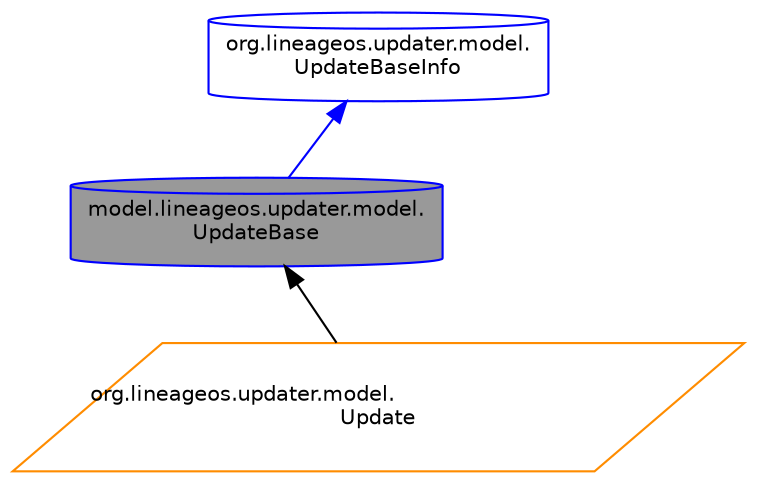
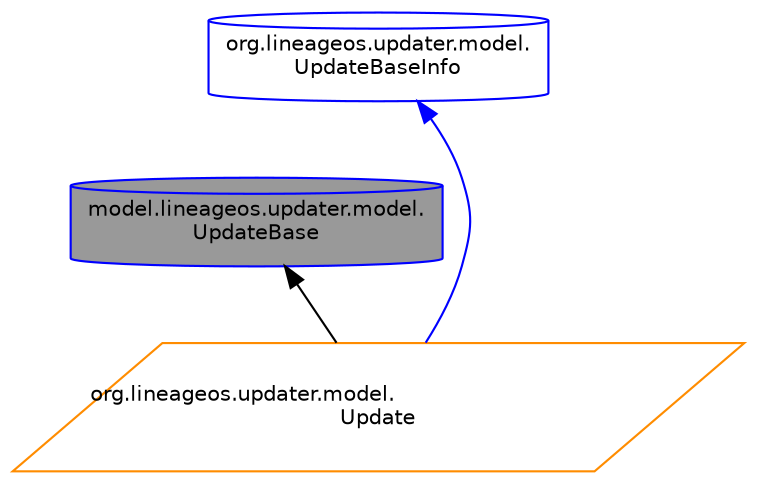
(311, 148) -> (470, 231)
